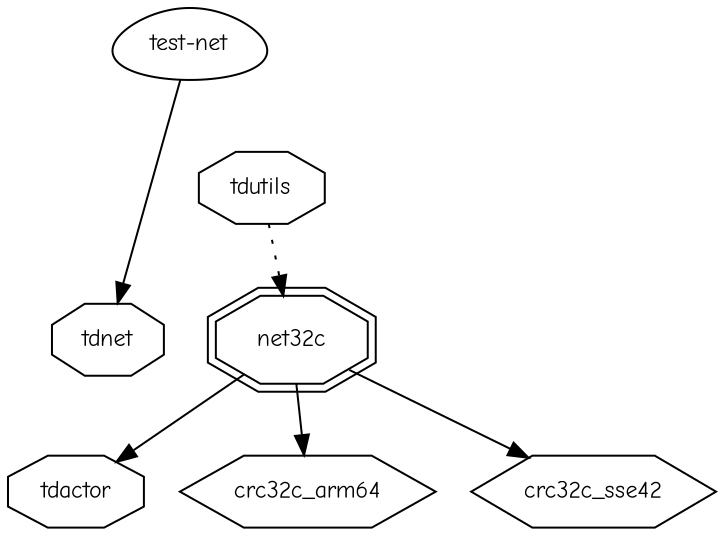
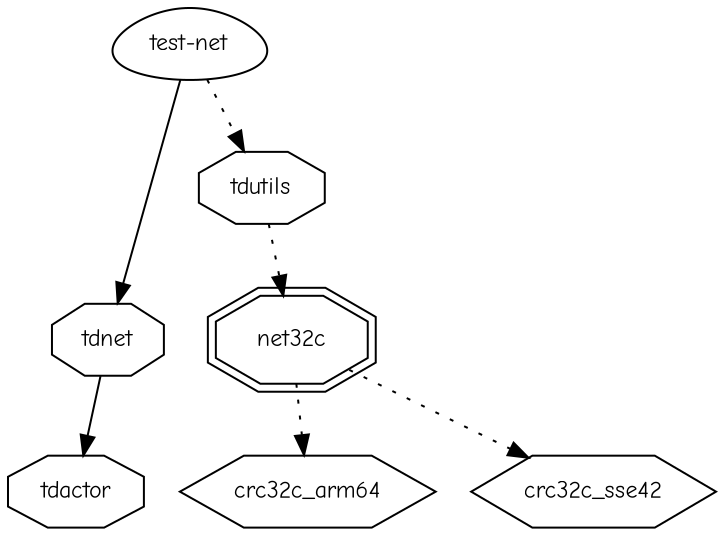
none -> (221, 107)
(299, 409) -> (299, 409)
(430, 409) -> (430, 409)
(189, 412) -> (94, 406)
